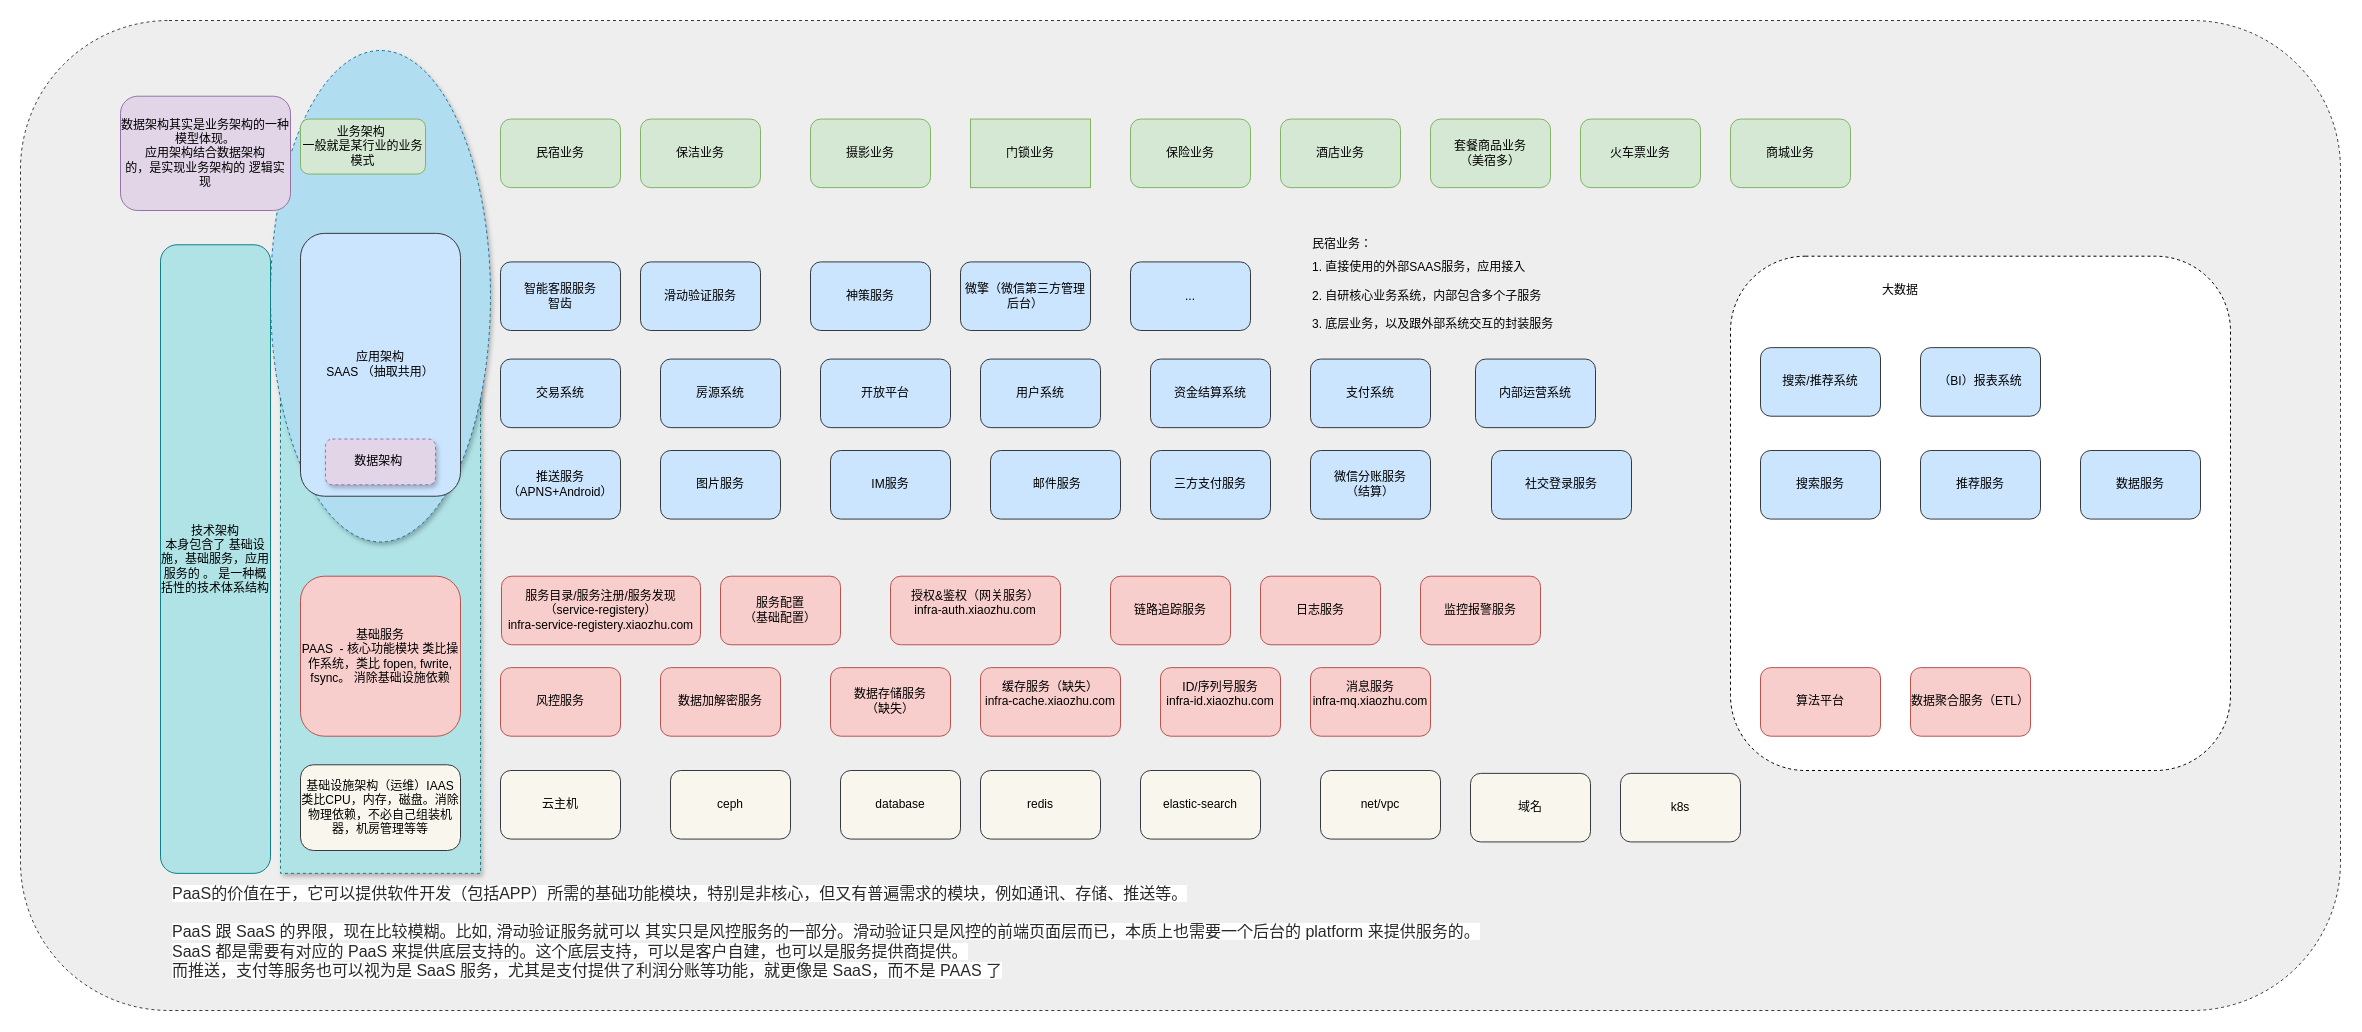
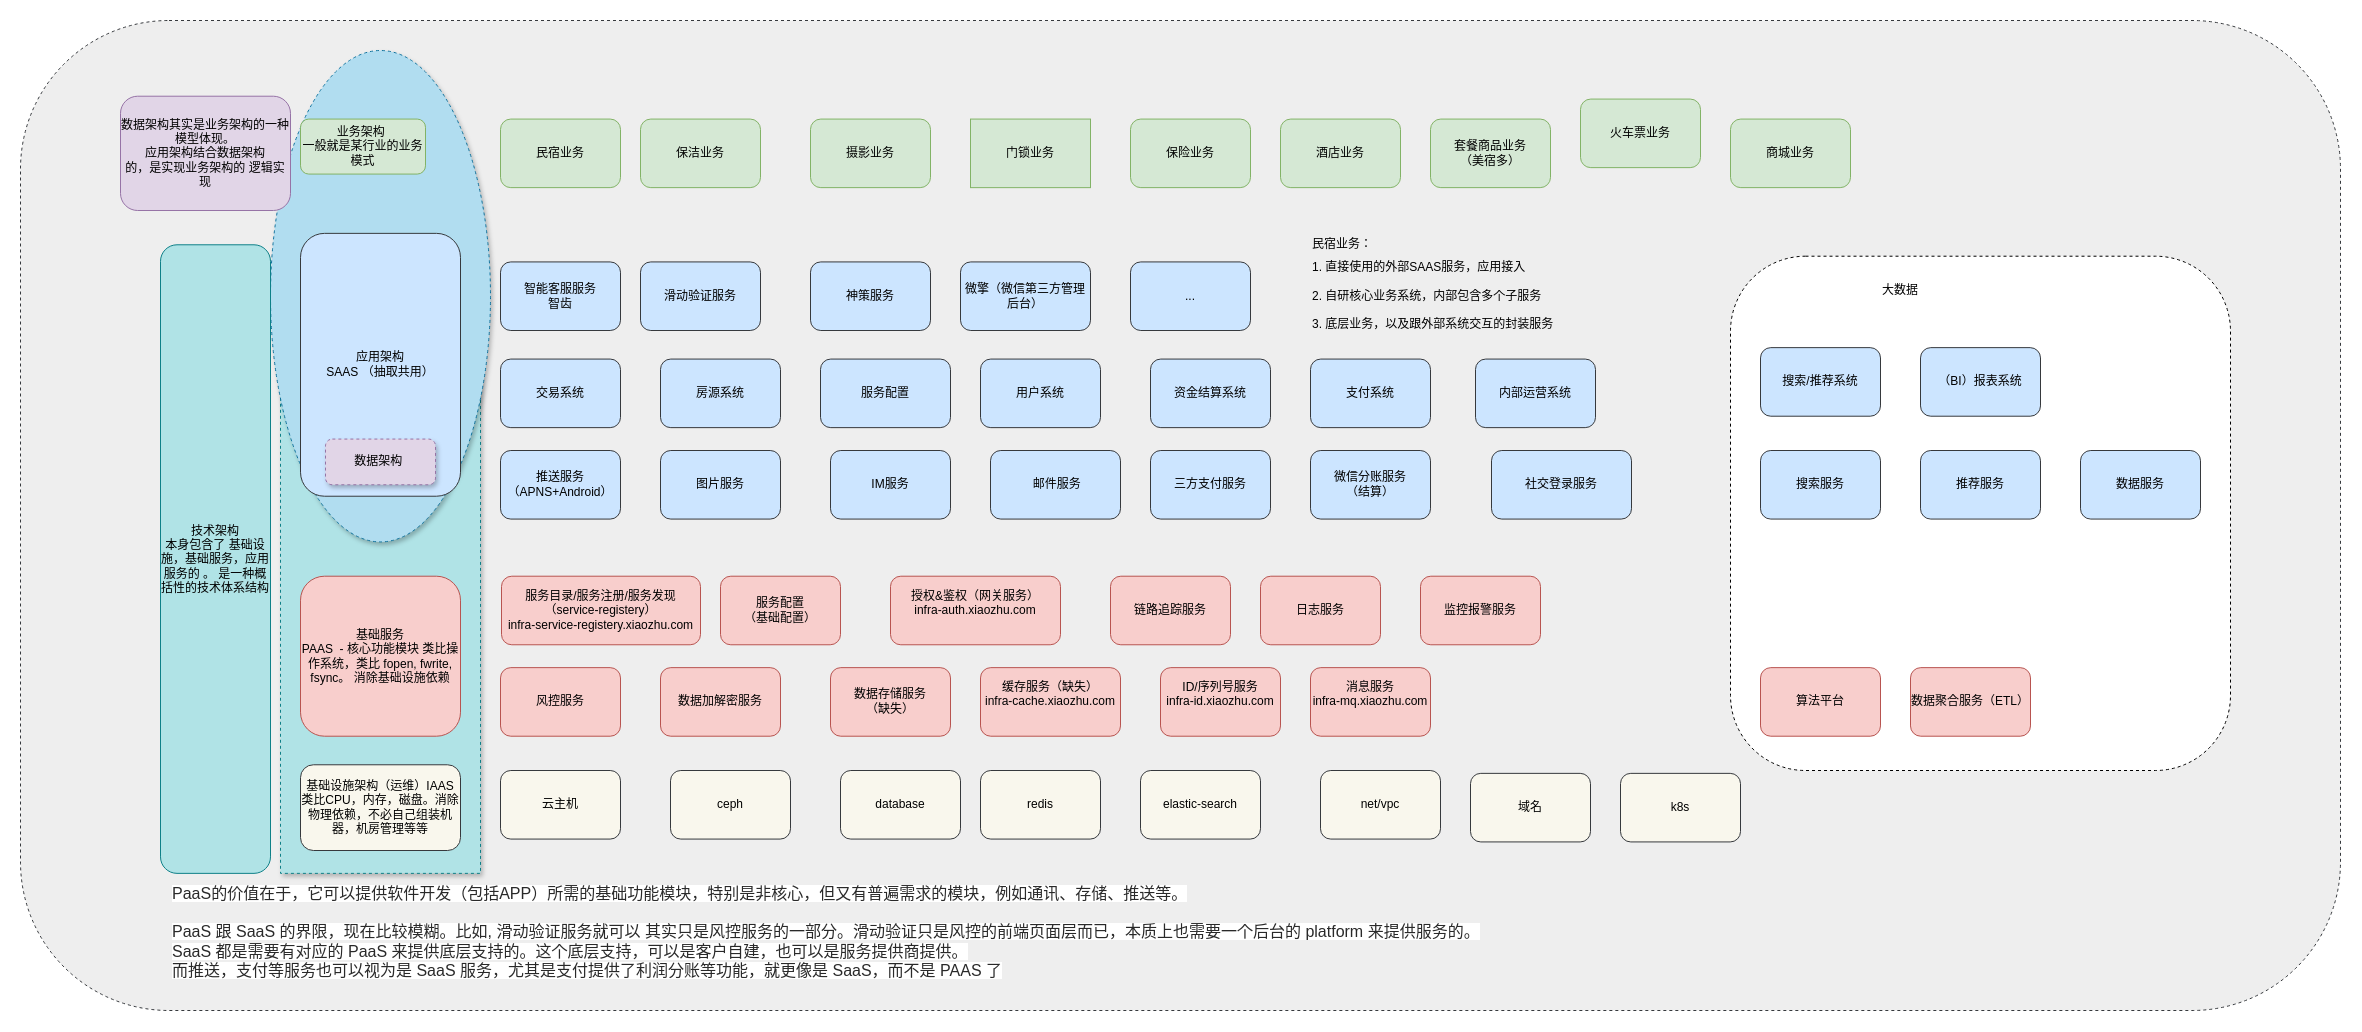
(1641, 153) -> (1641, 133)
(886, 394) -> (886, 394)
